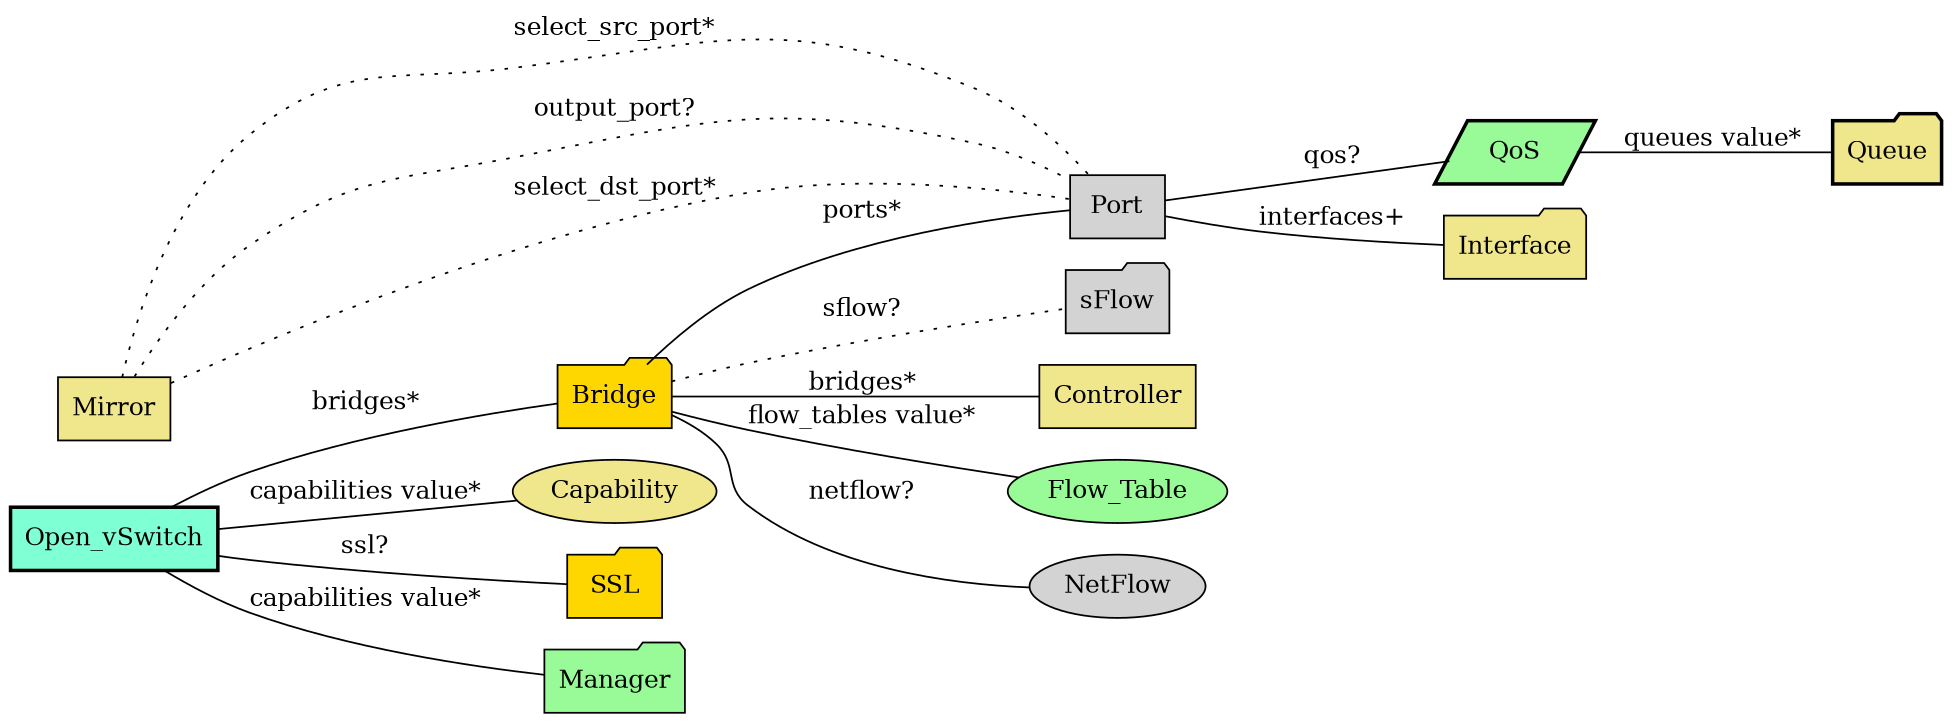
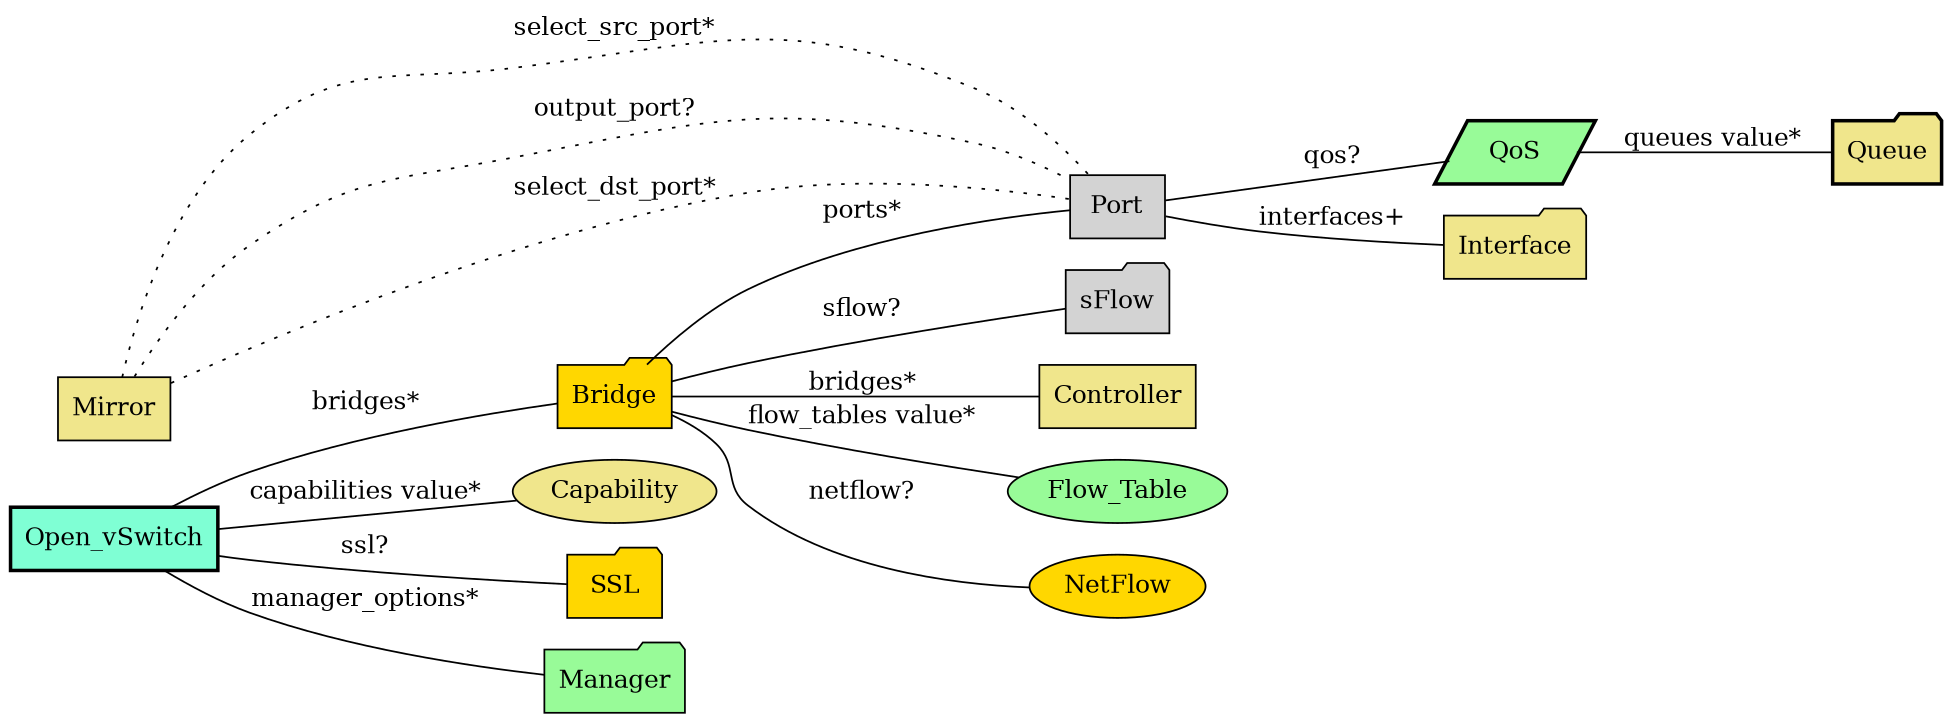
(868, 340) -> (868, 340)
(1118, 586) -> (1118, 586)
(365, 599) -> (365, 599)
